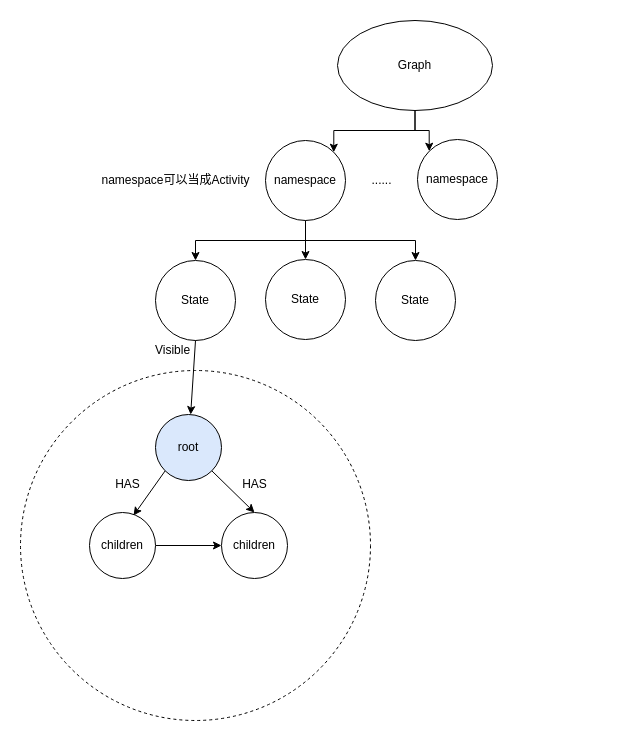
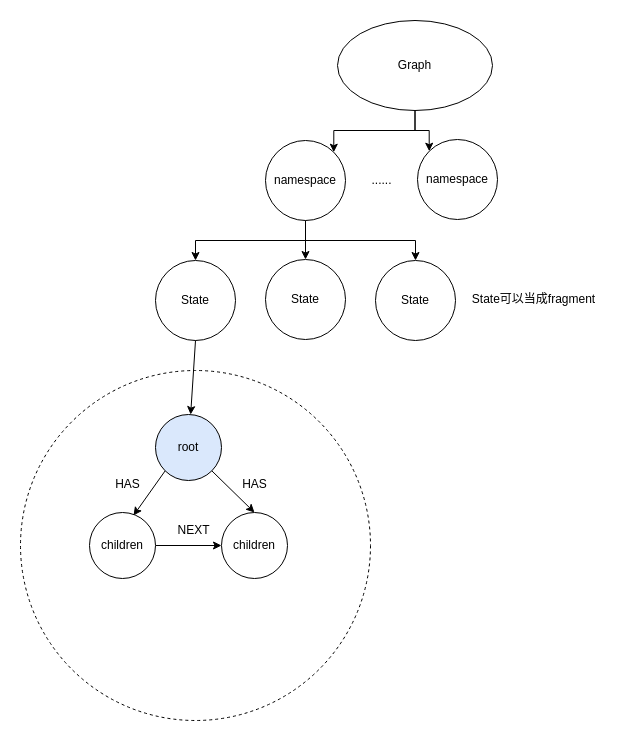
(176, 181) -> none
none -> (534, 300)
(173, 351) -> none
none -> (194, 531)
